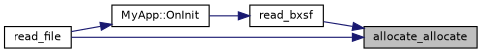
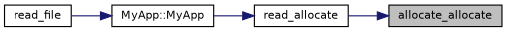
(161, 16) -> (163, 16)
(287, 16) -> (301, 16)
(212, 37) -> none
